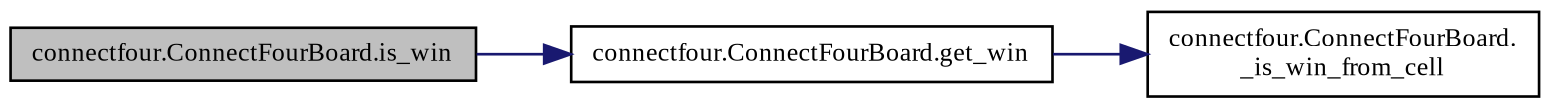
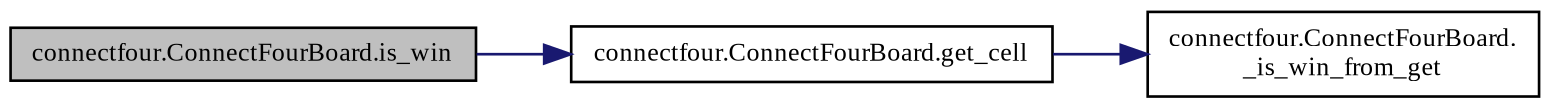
(812, 54) -> (812, 54)
(1343, 54) -> (1343, 54)
